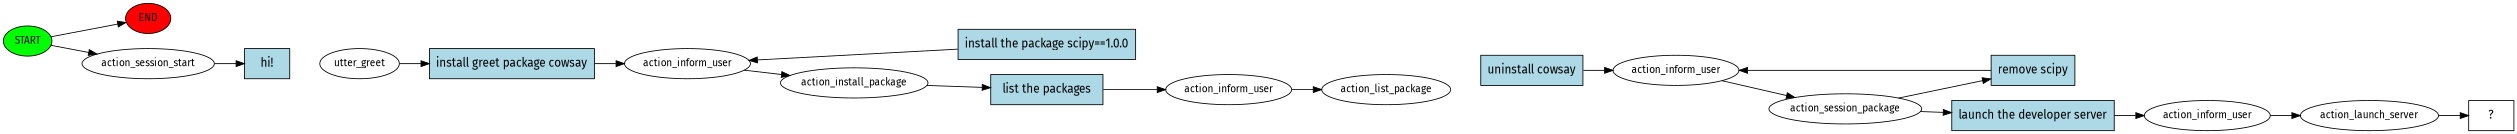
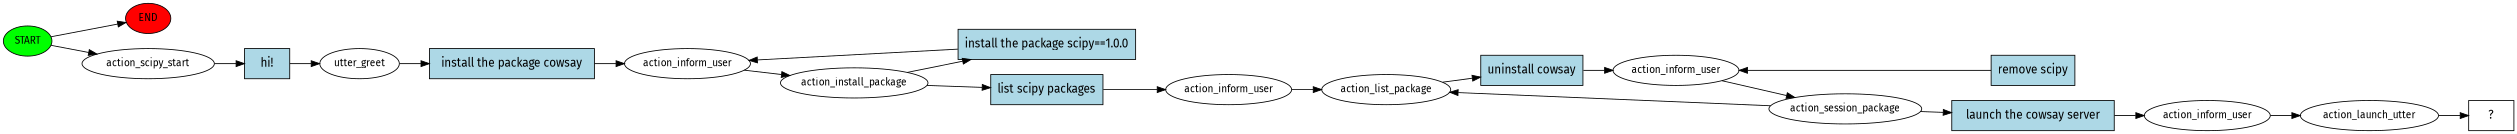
(148, 64) -> (148, 64)
none -> (301, 64)
(512, 64) -> (512, 64)
none -> (935, 67)
none -> (1458, 80)
(1941, 89) -> (1614, 99)
(1047, 90) -> (1047, 90)
(2033, 116) -> (2033, 116)
(2369, 116) -> (2369, 116)
